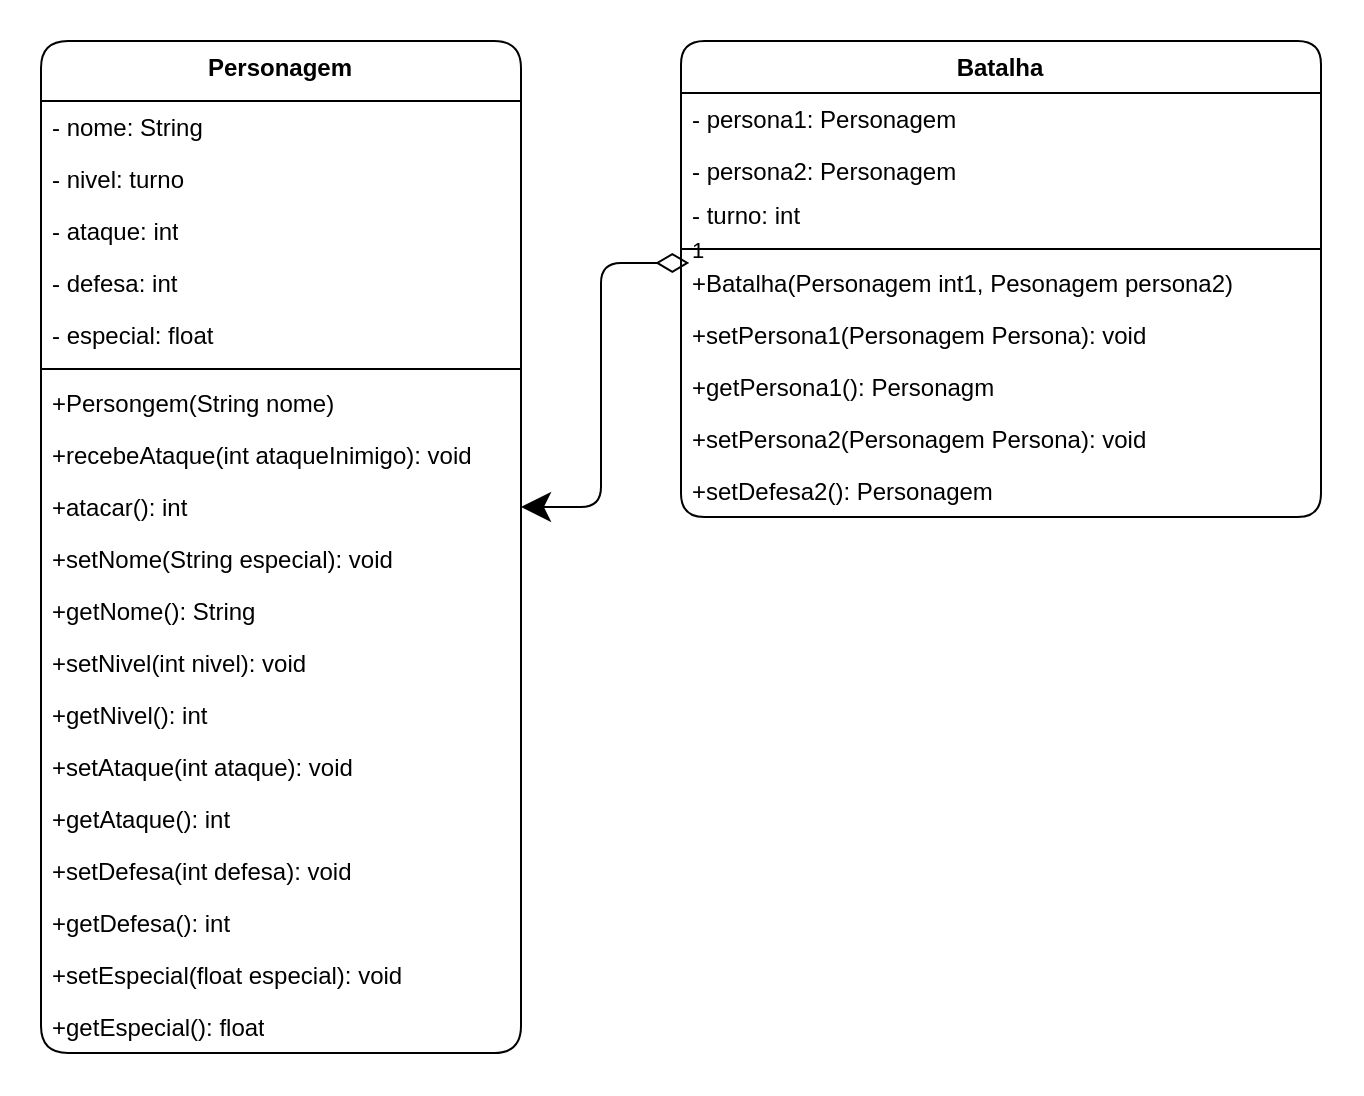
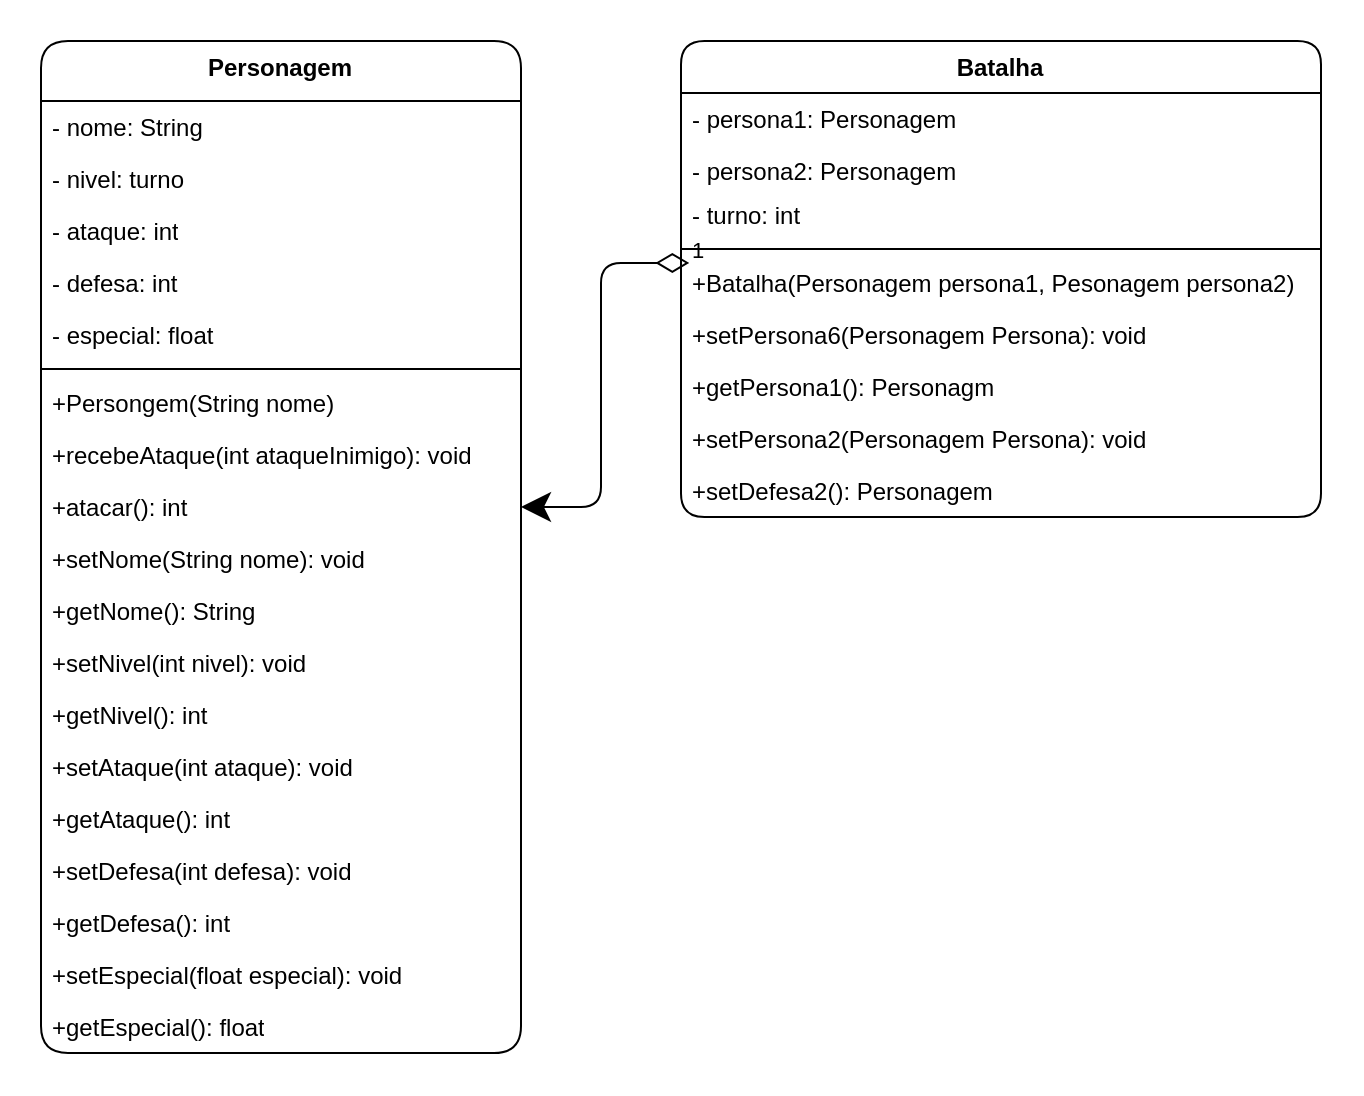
(977, 285) -> (1003, 300)
(936, 337) -> (936, 337)
(239, 561) -> (219, 561)
